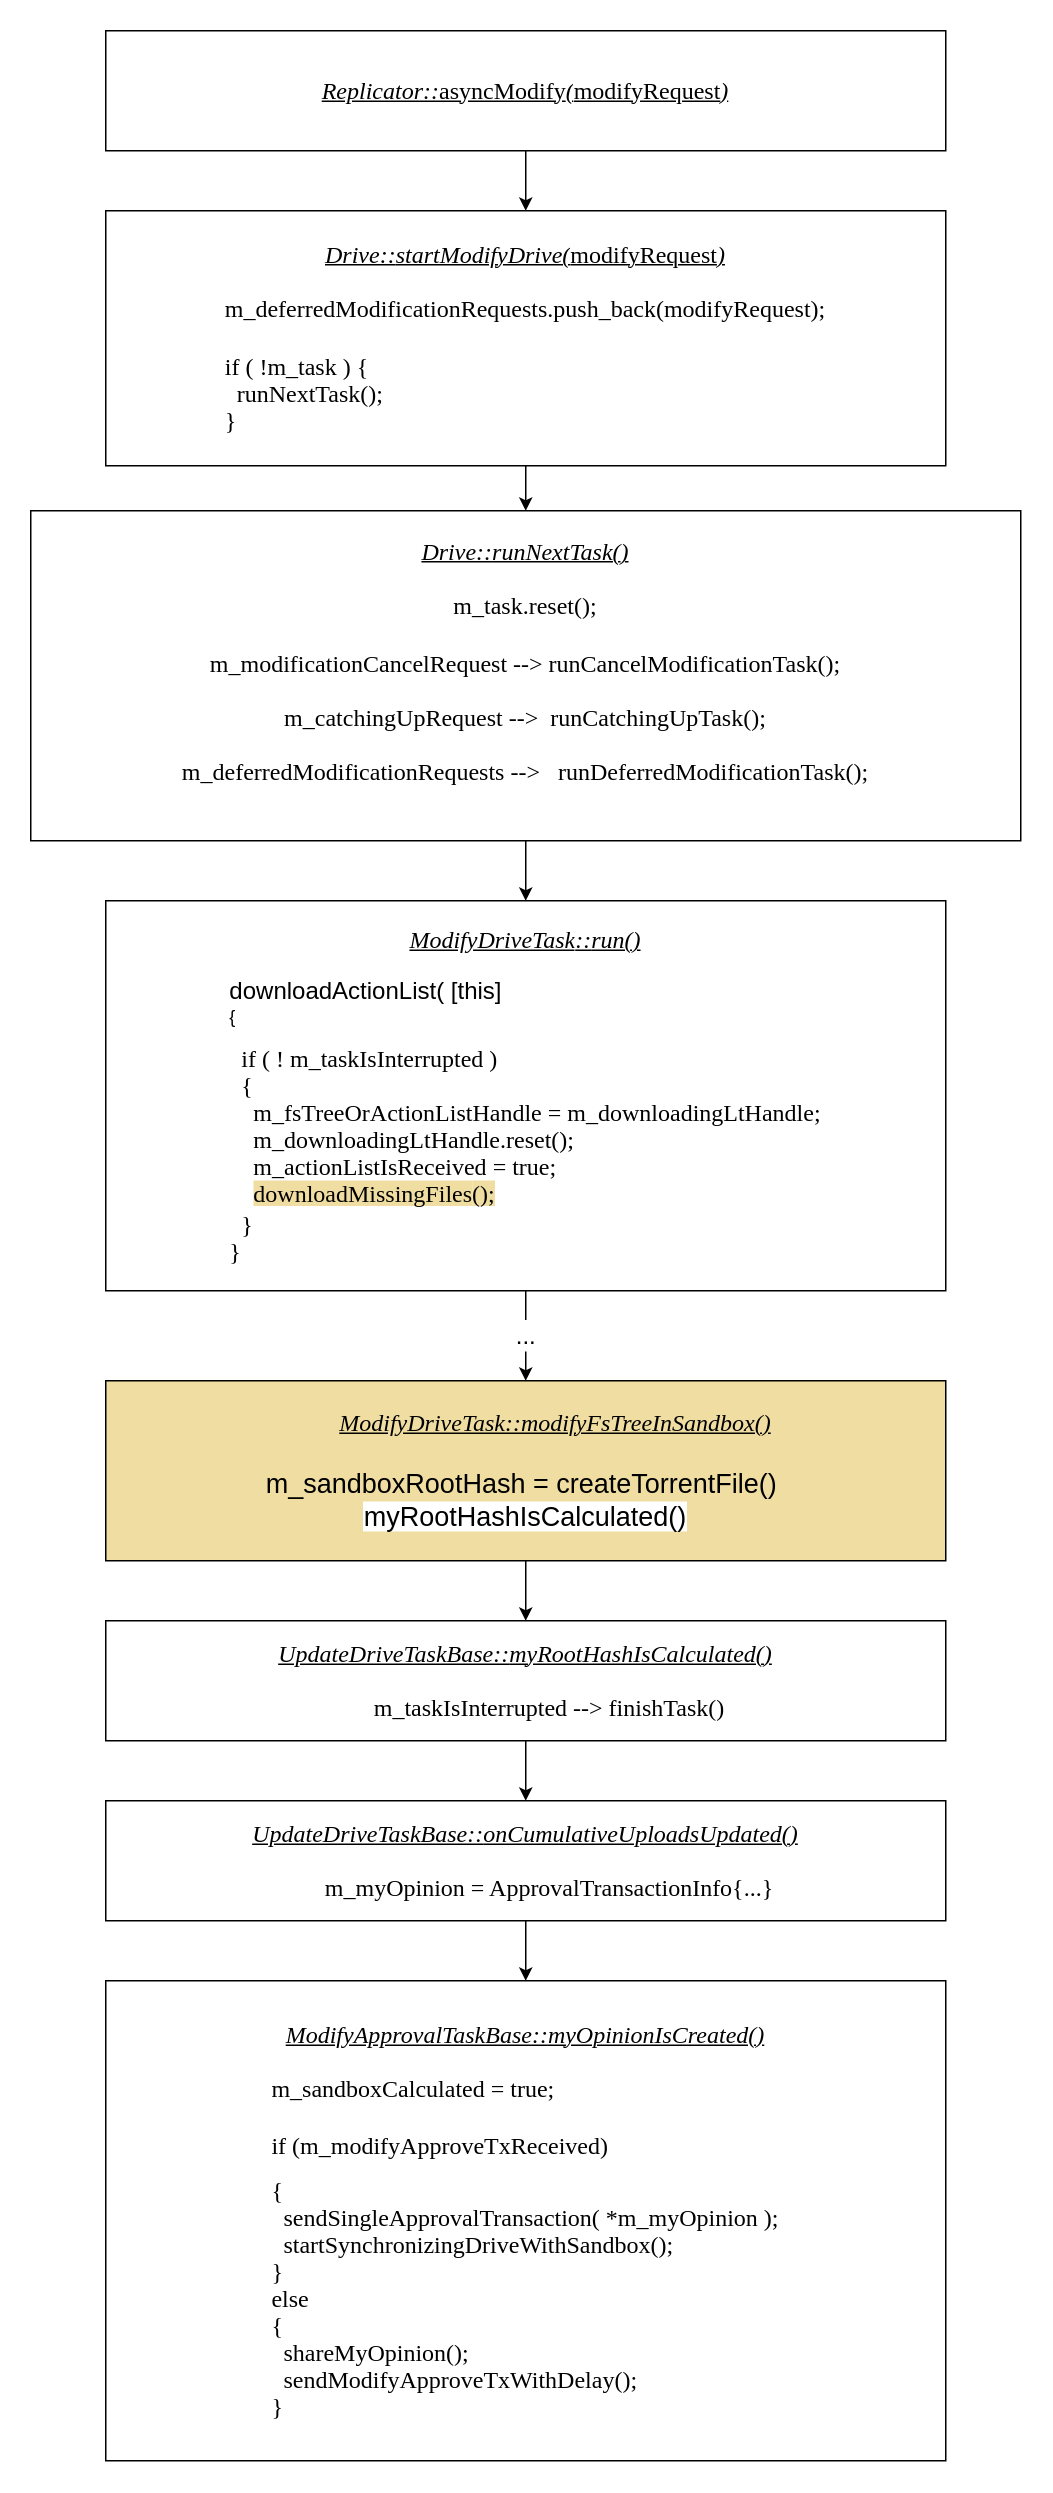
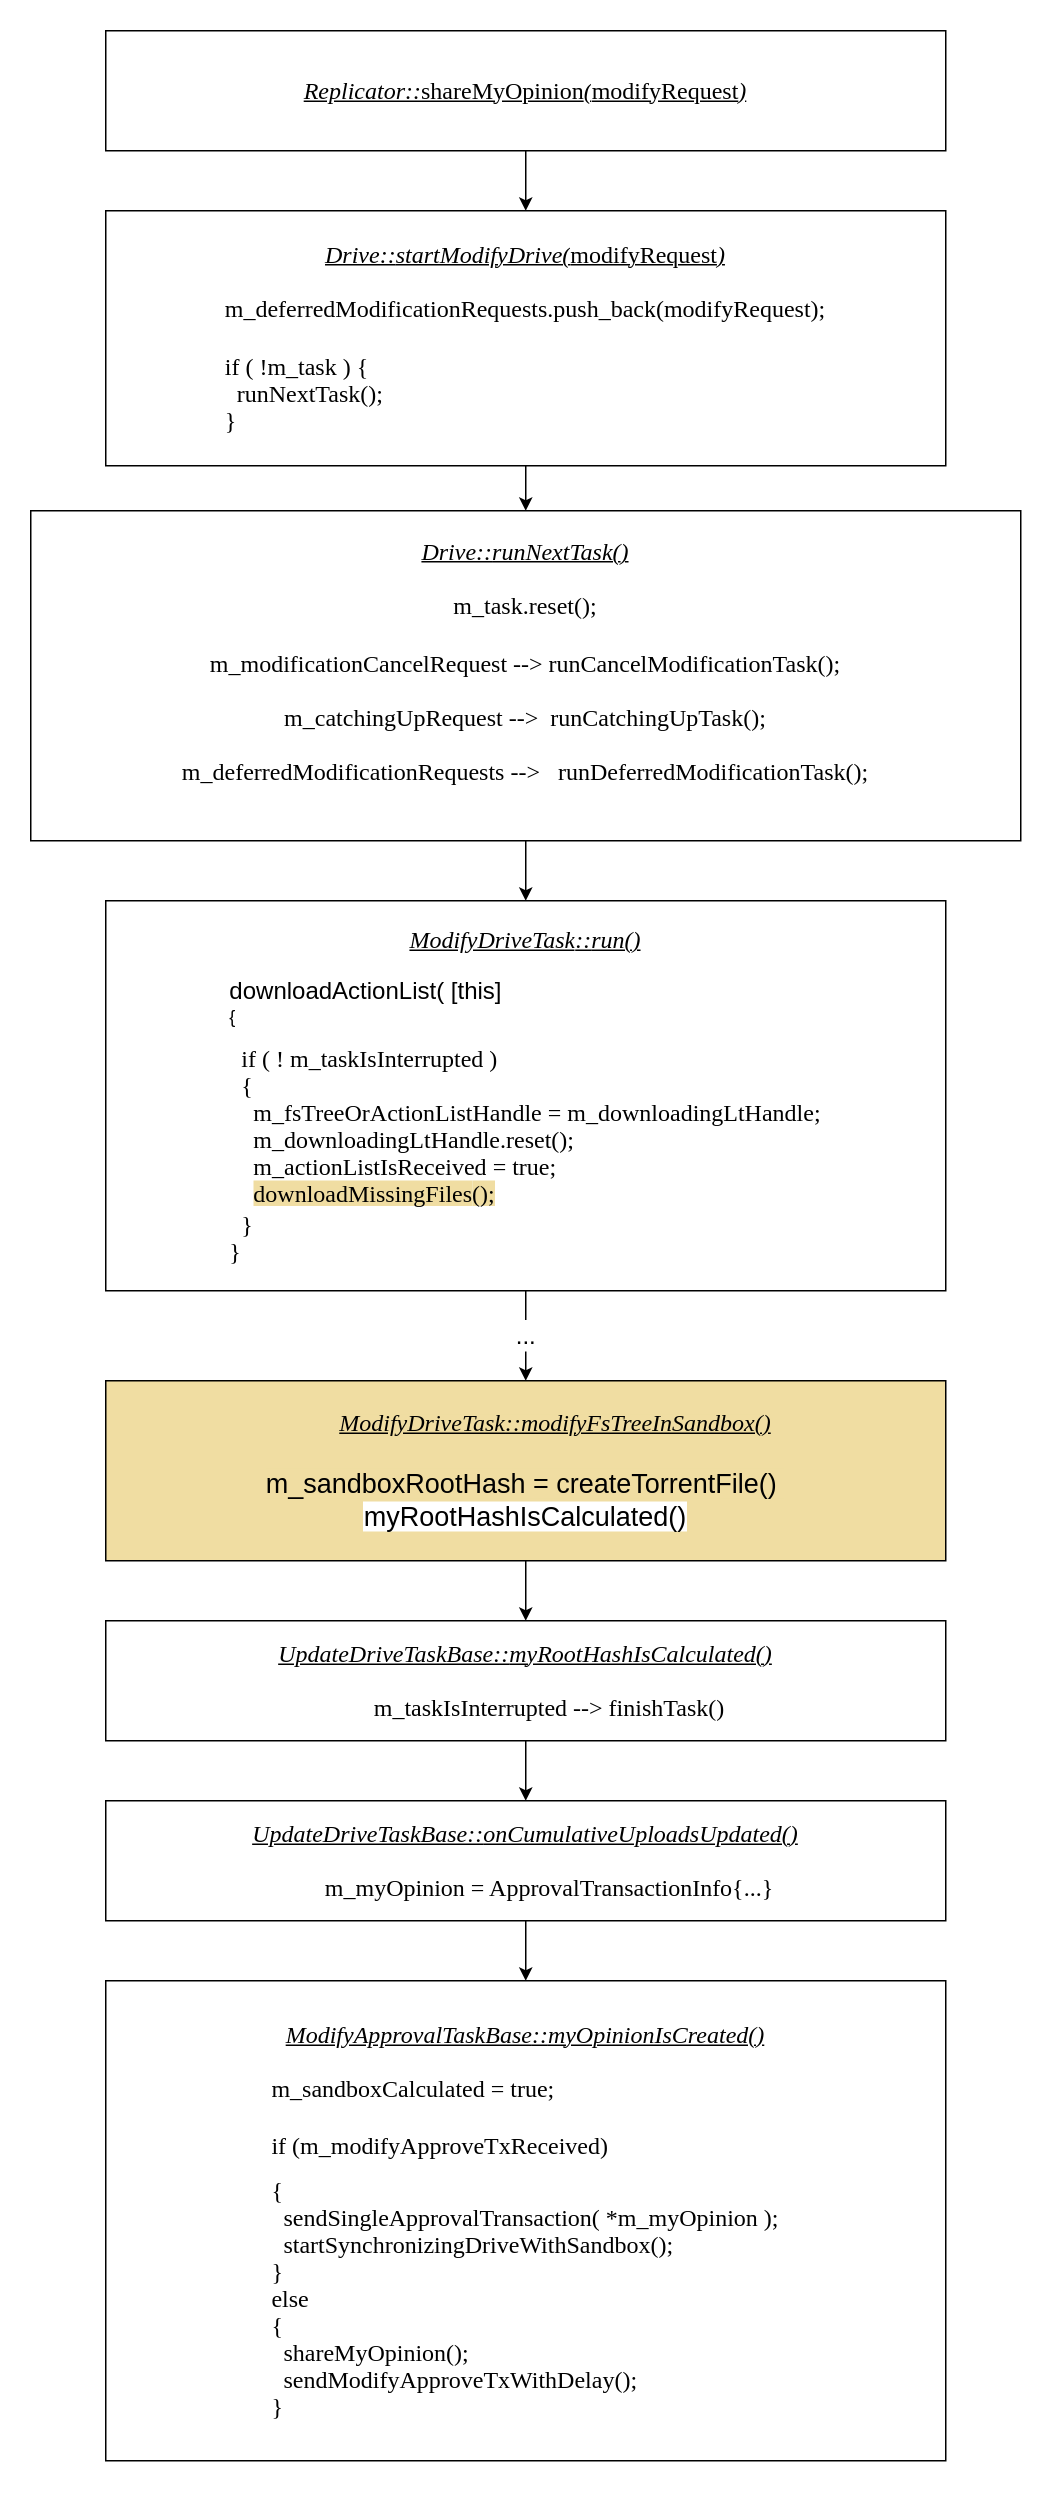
(526, 91) -> (526, 91)
